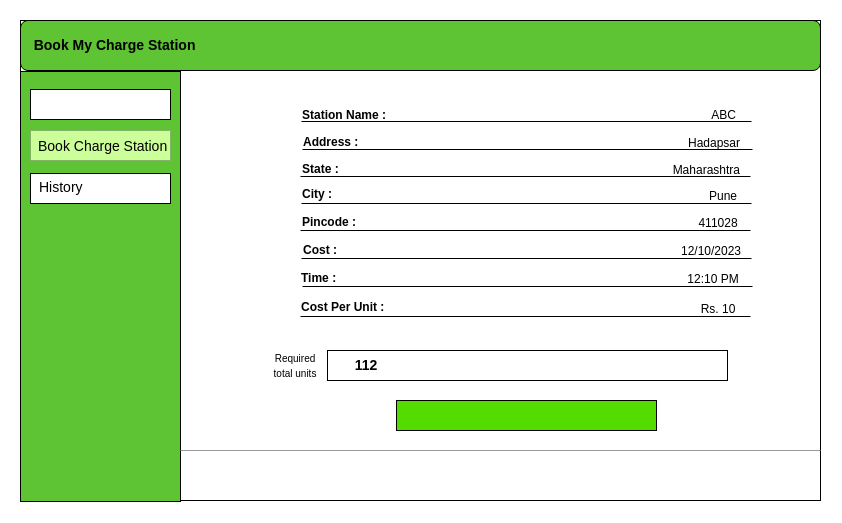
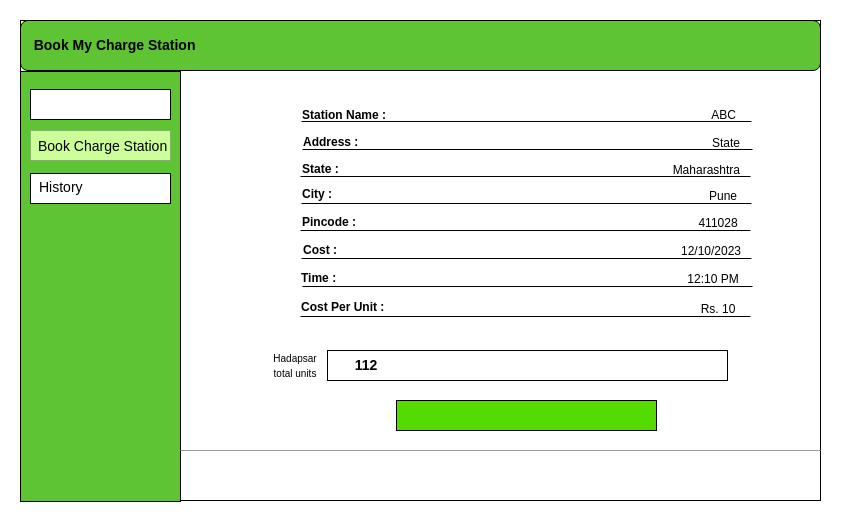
(714, 144) -> (724, 144)
(296, 366) -> (296, 366)
